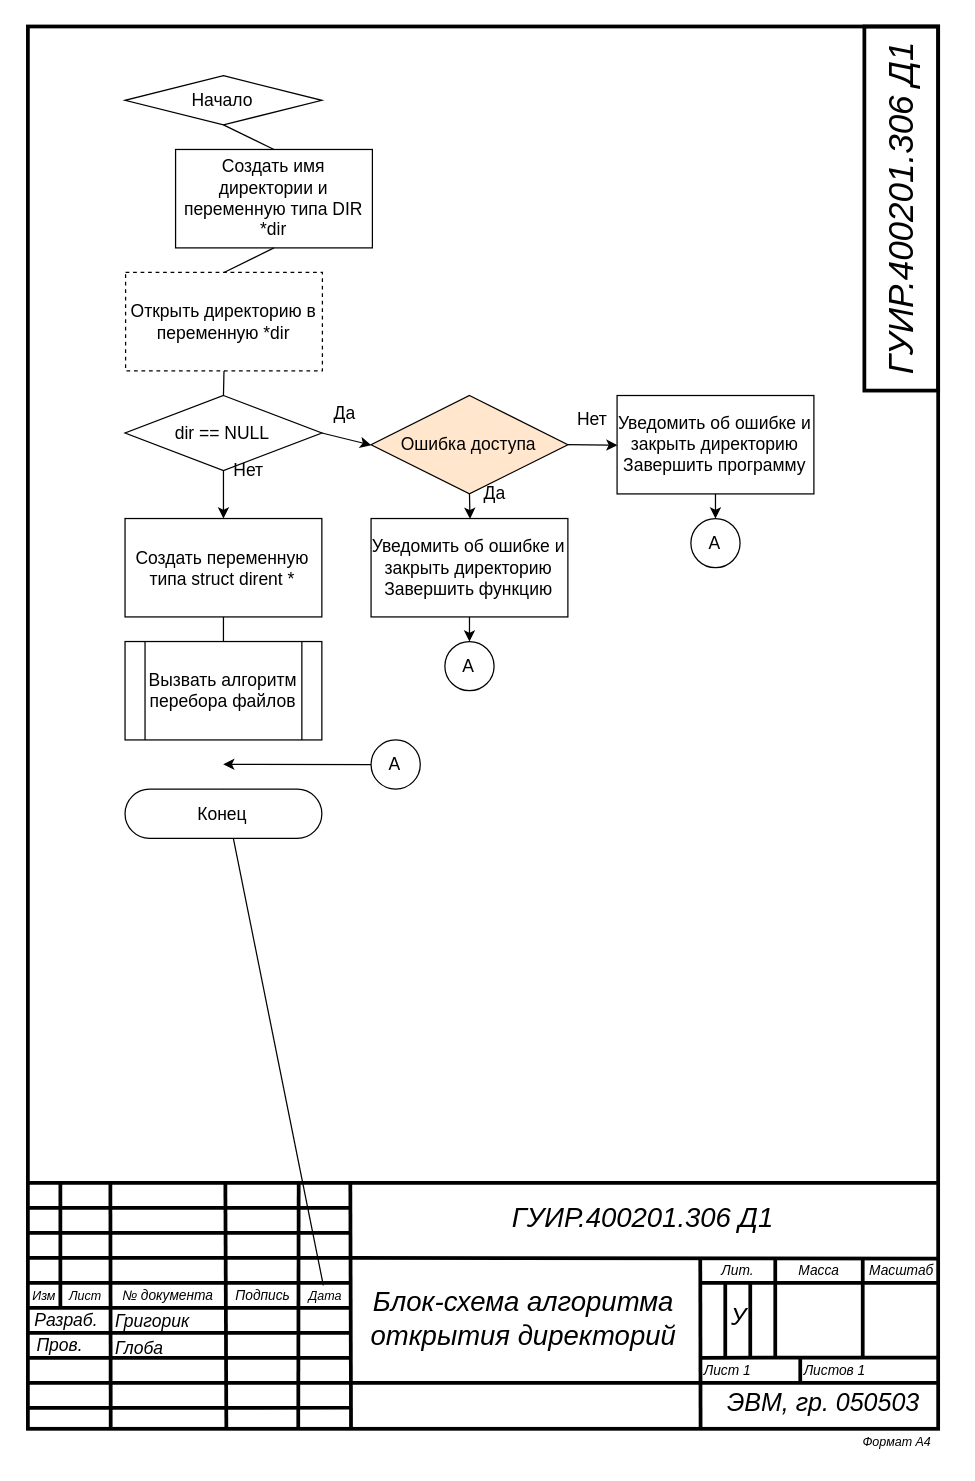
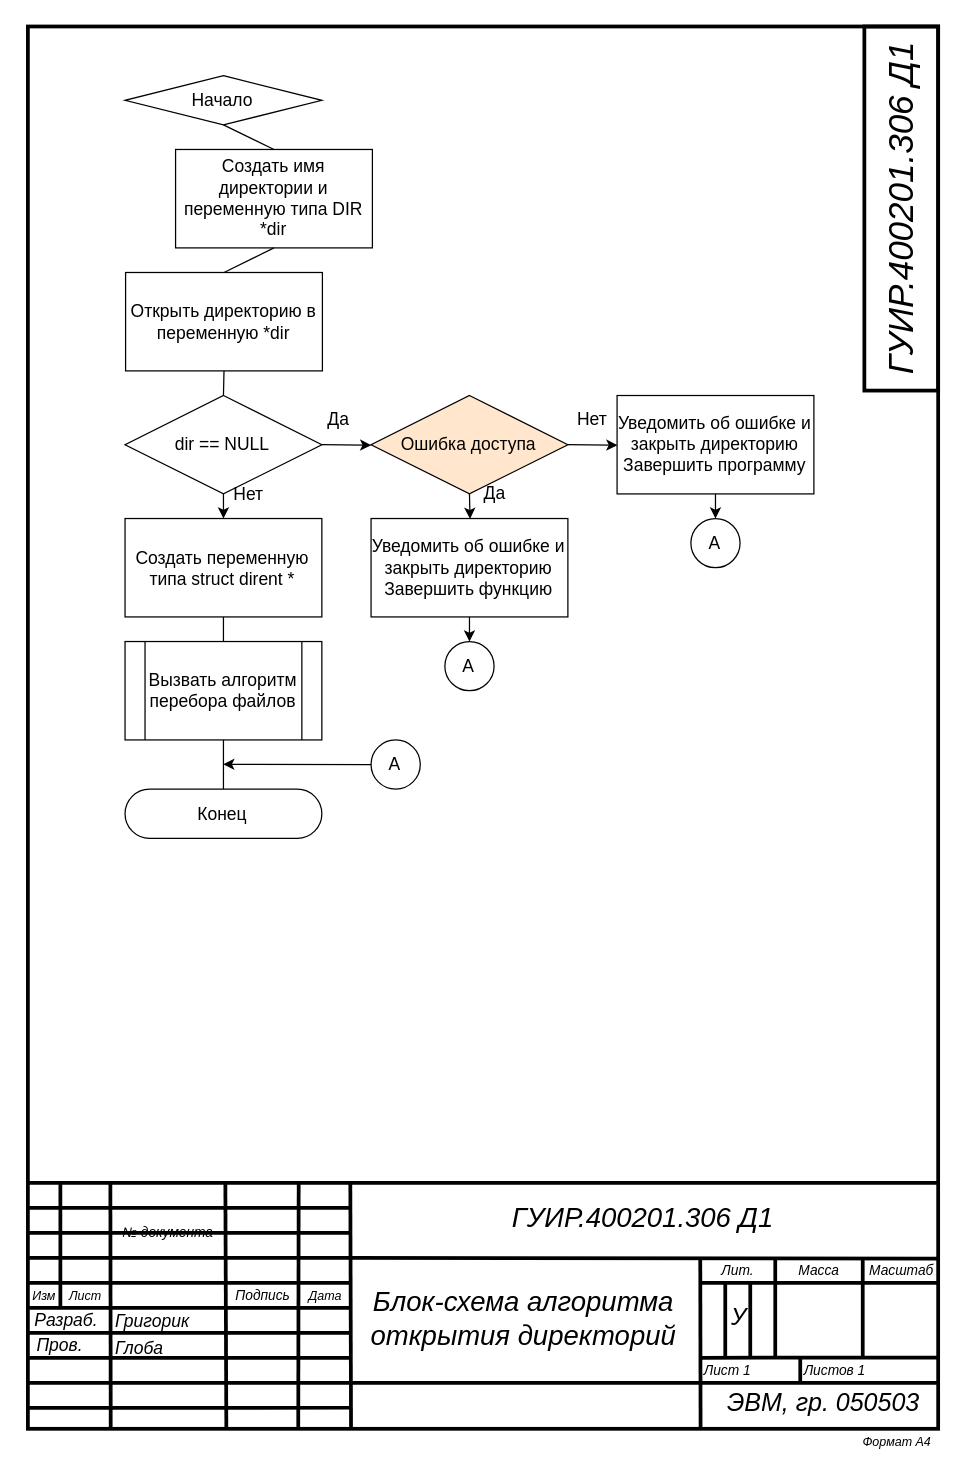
(224, 322) -> (224, 322)
(223, 433) -> (223, 445)
(278, 1059) -> (223, 765)
(168, 1295) -> (168, 1233)
